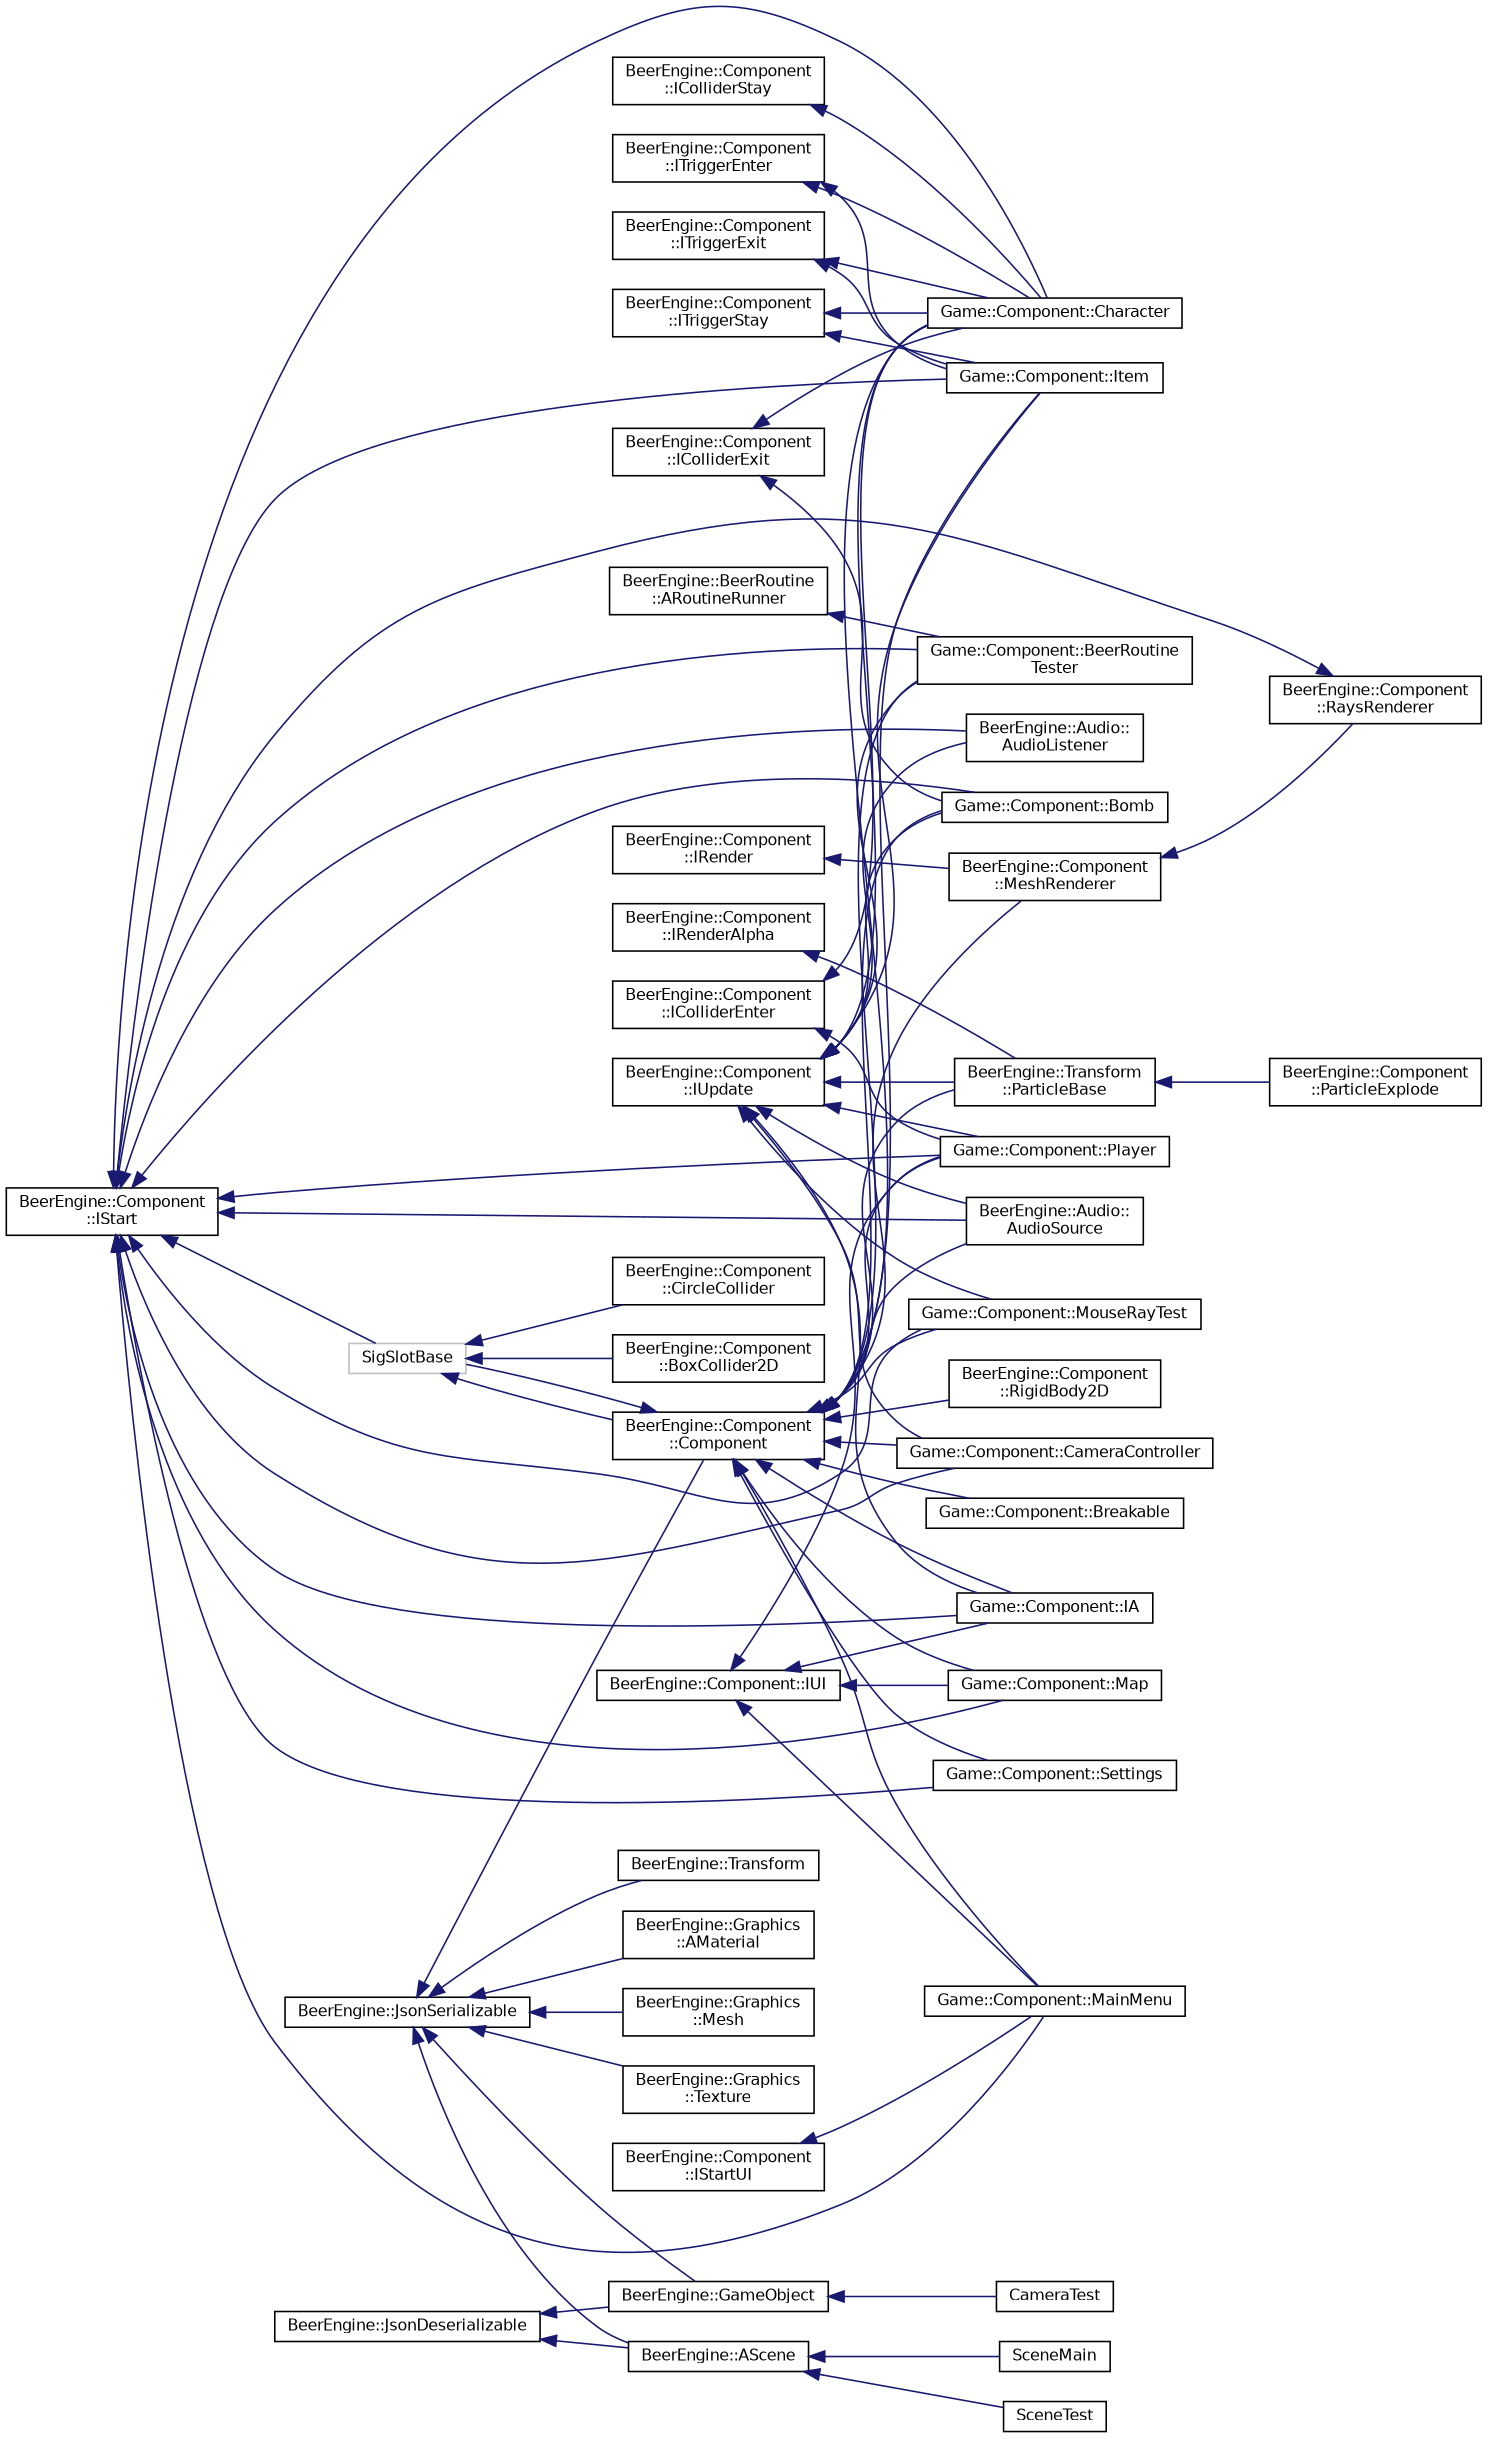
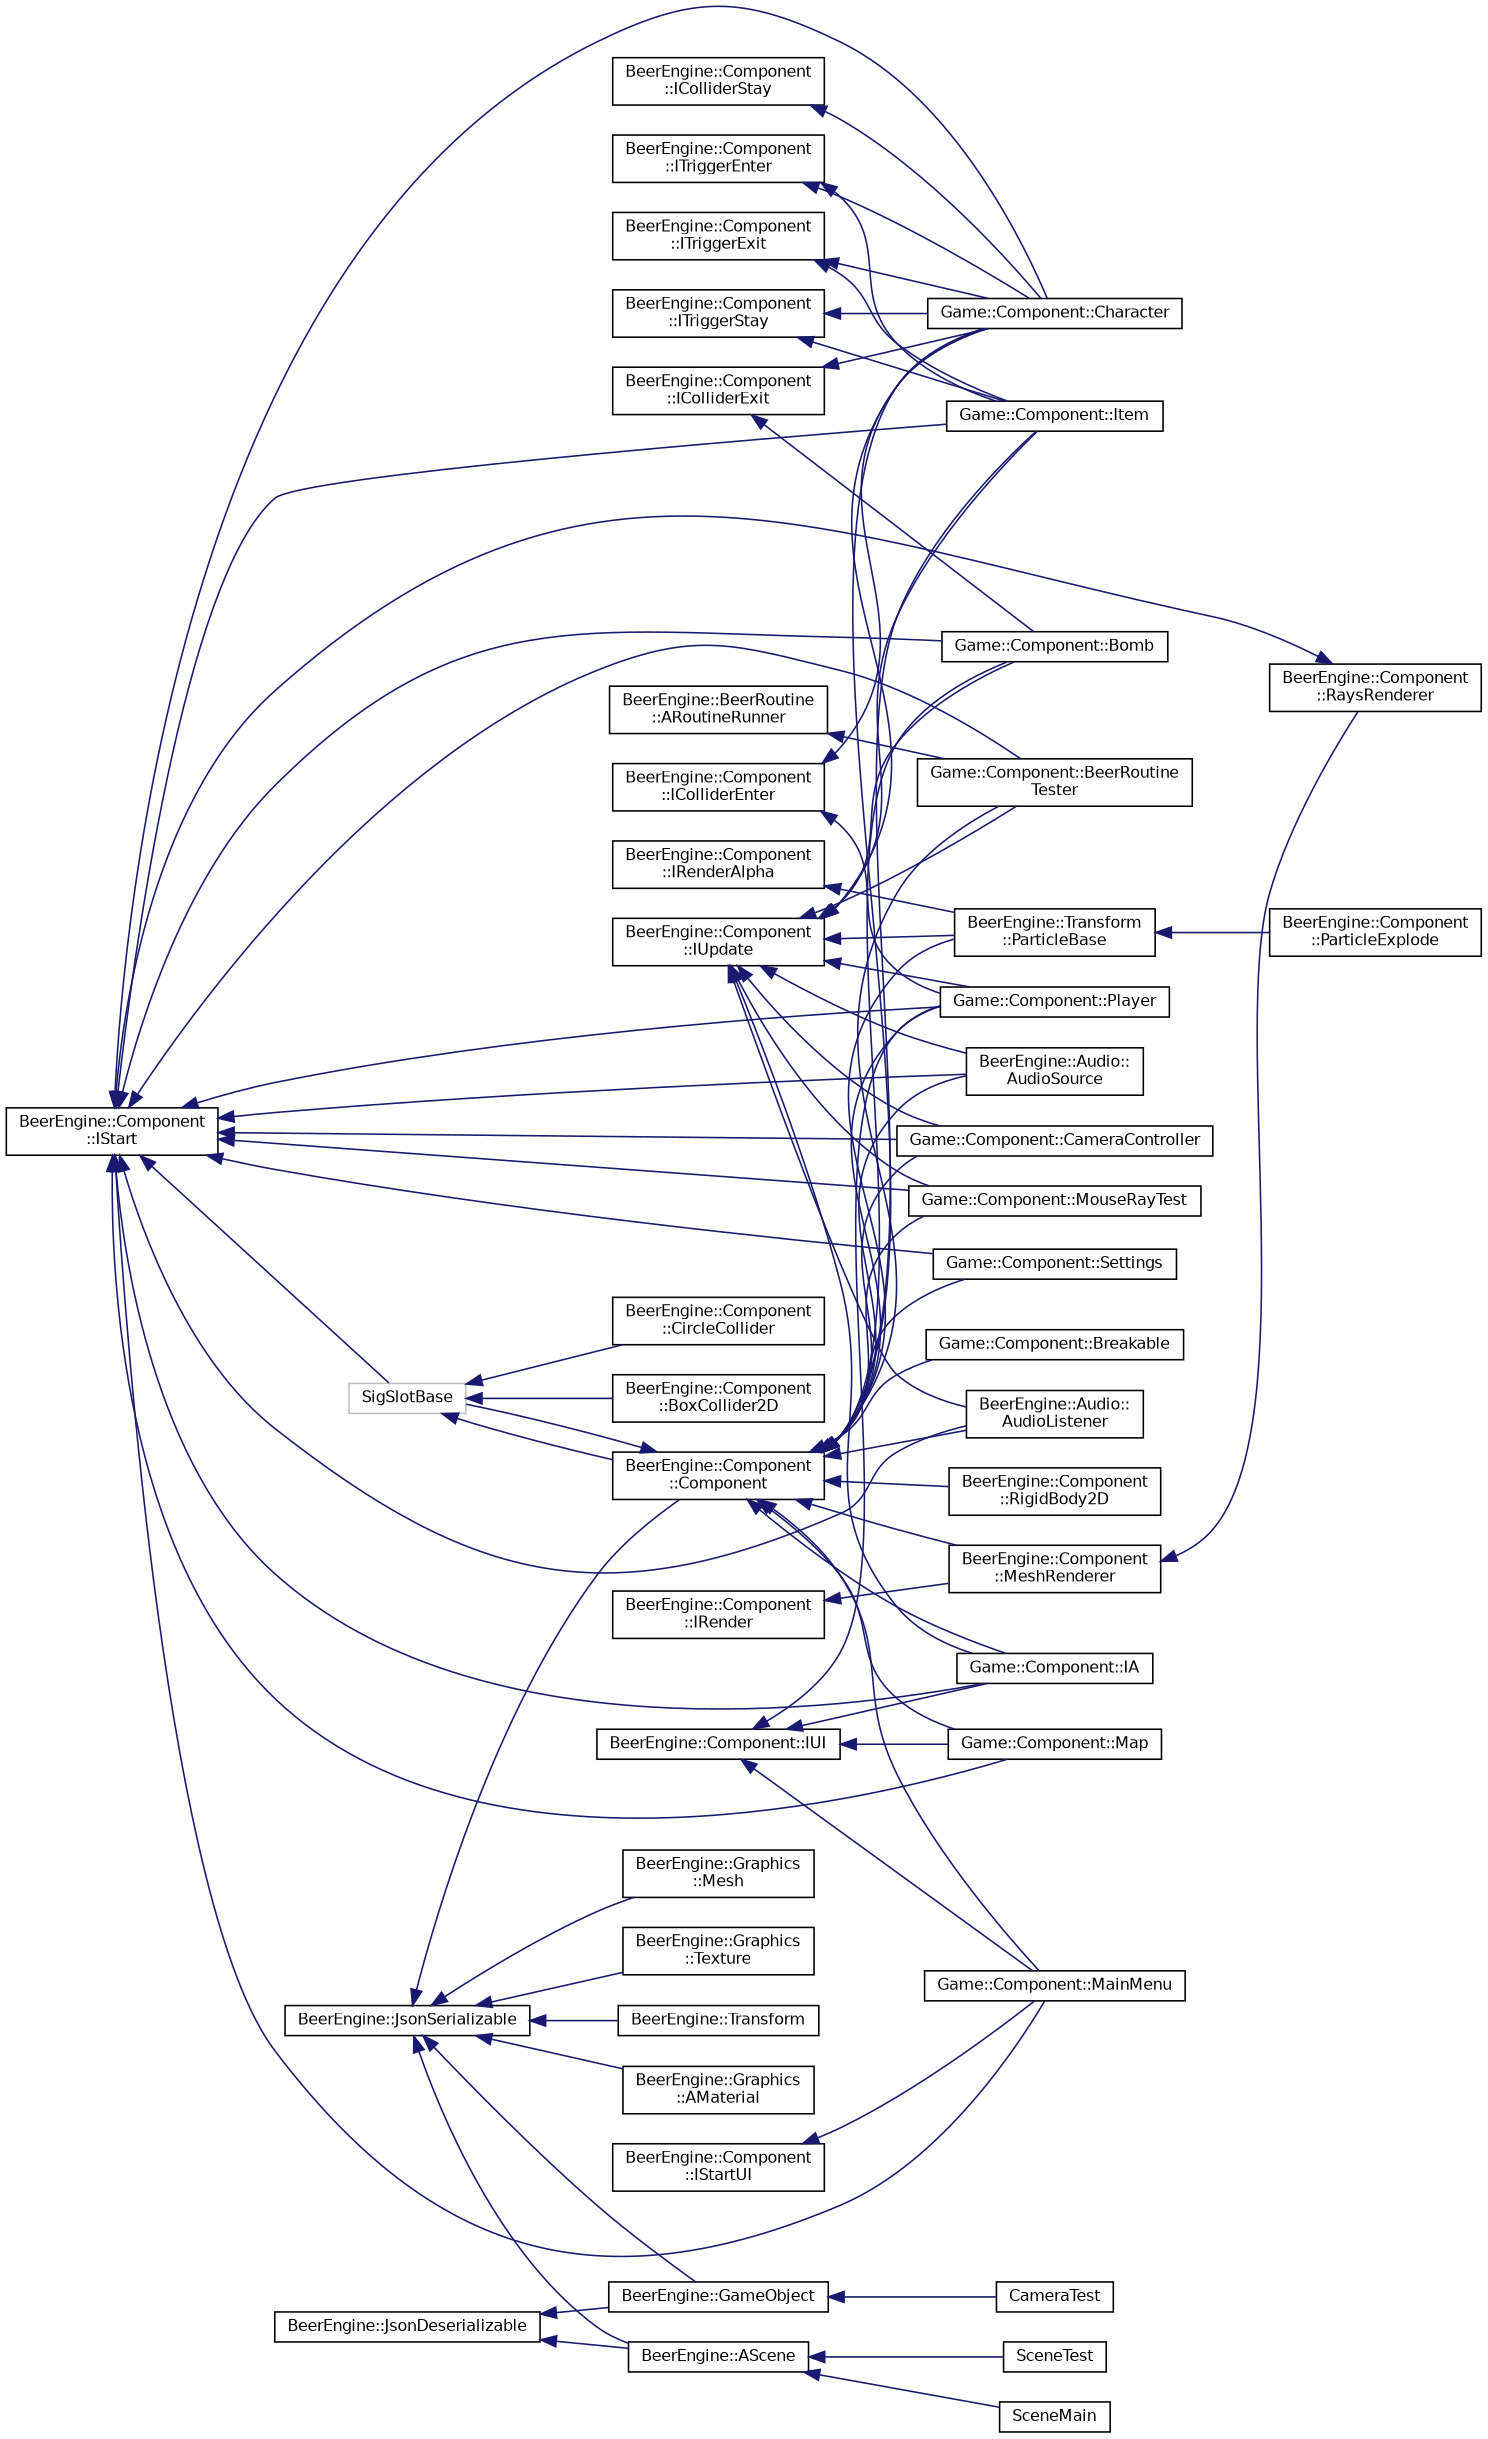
none -> (891, 1444)
